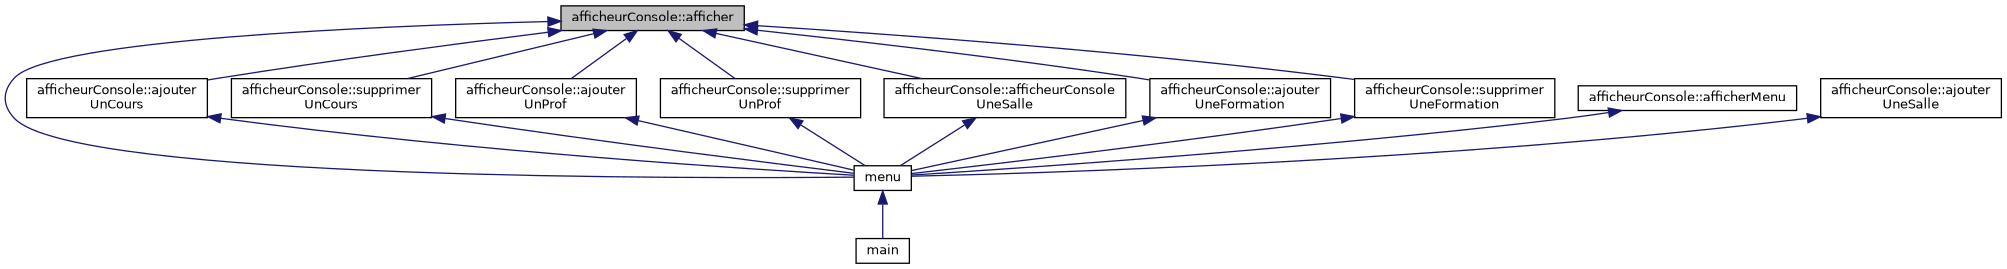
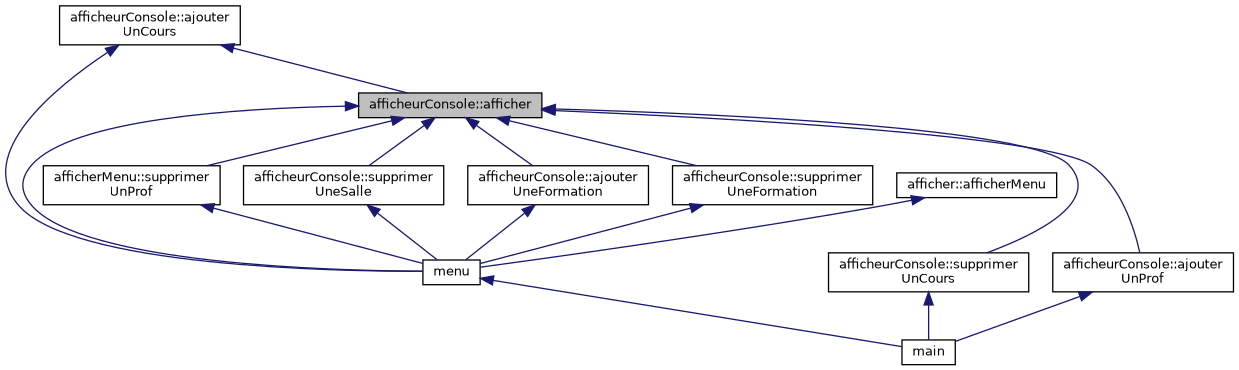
(378, 55) -> (320, 71)
(761, 98) -> (132, 185)
(1005, 98) -> (344, 185)
(1687, 98) -> (977, 185)
(1911, 98) -> none
(746, 145) -> (1018, 319)
(649, 147) -> (929, 322)
